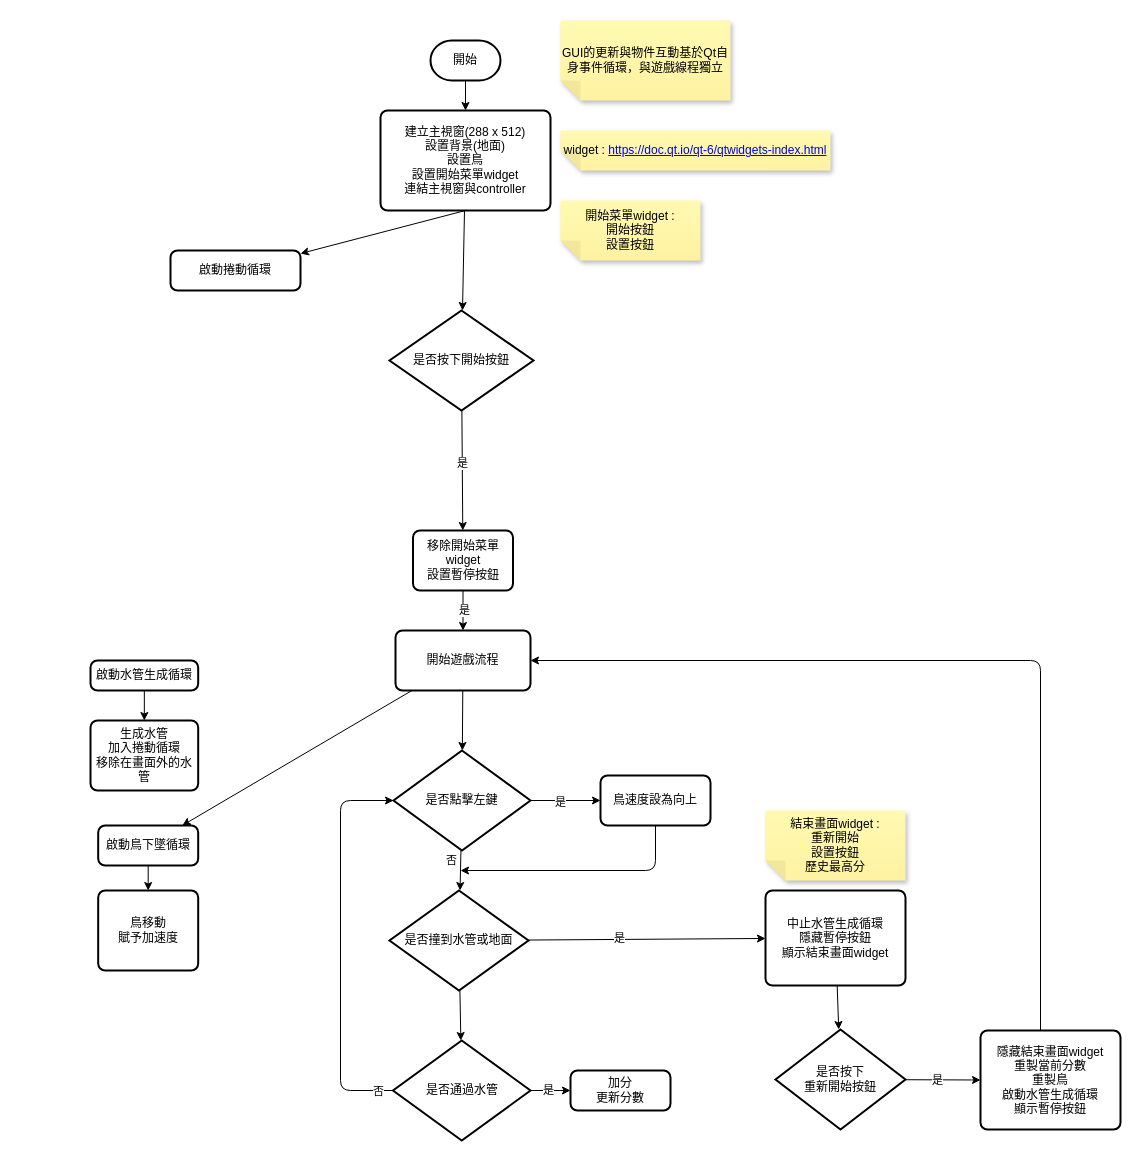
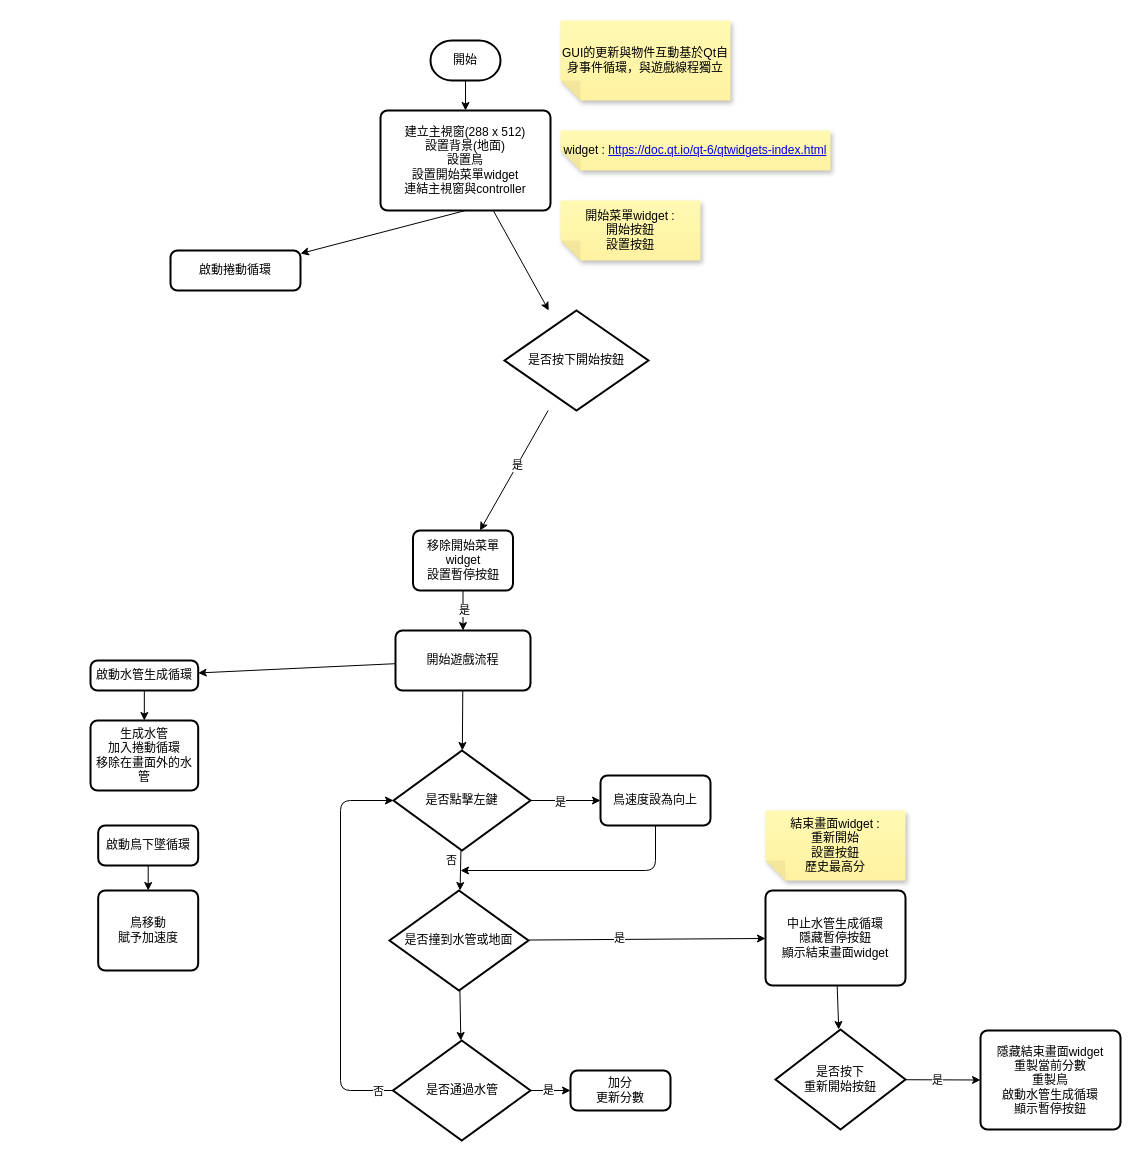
(462, 361) -> (577, 361)
(969, 661) -> none
none -> (300, 668)
(299, 757) -> none
